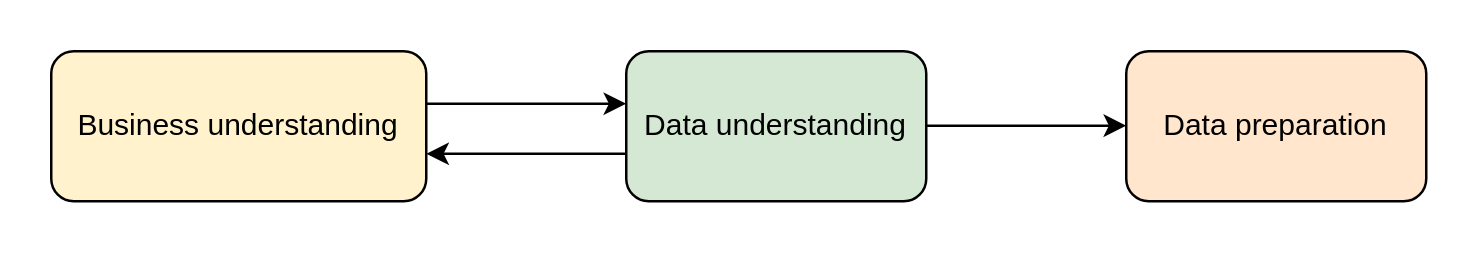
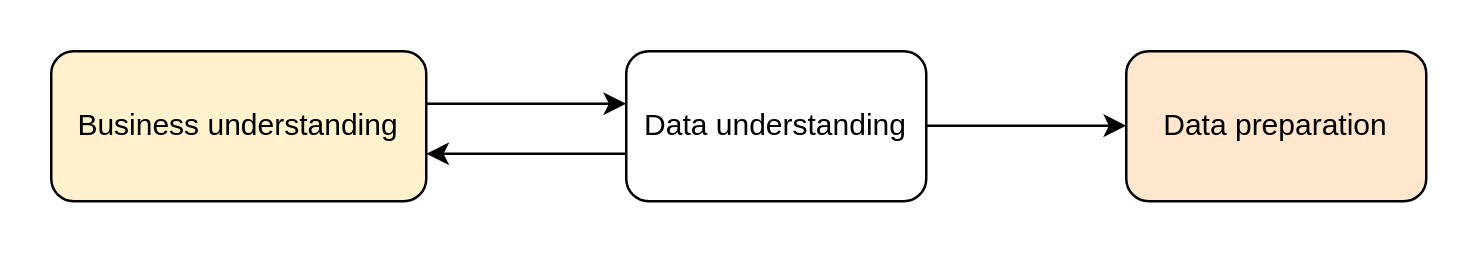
(776, 126) -> (776, 126)
